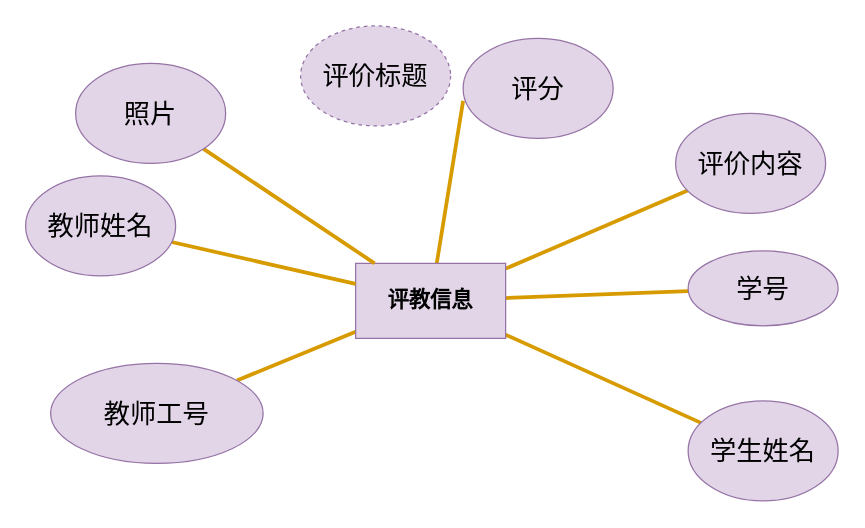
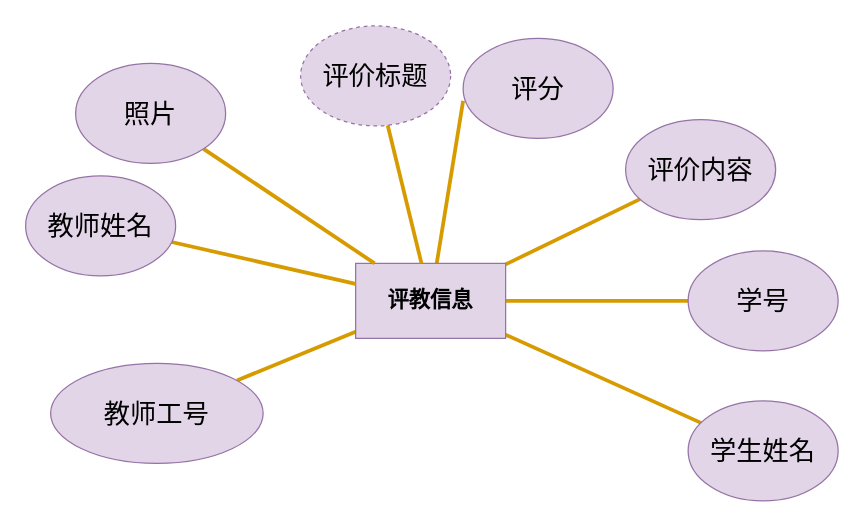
(751, 163) -> (701, 169)
none -> (405, 194)
(763, 288) -> (763, 301)
